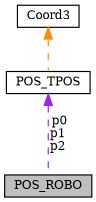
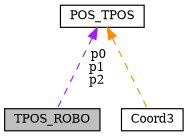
(48, 55) -> (130, 73)
(48, 186) -> (52, 120)
